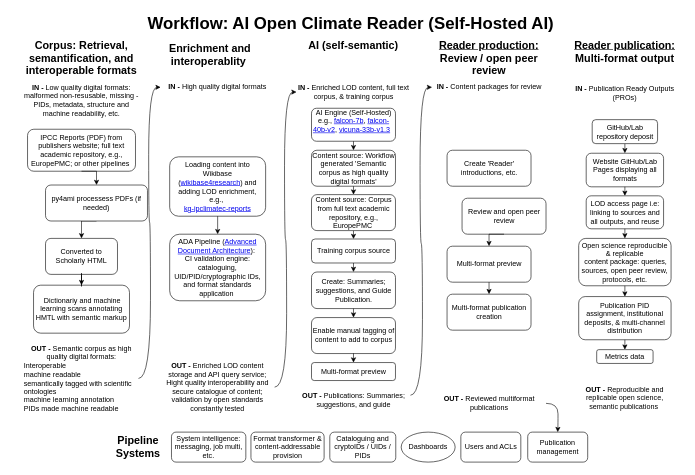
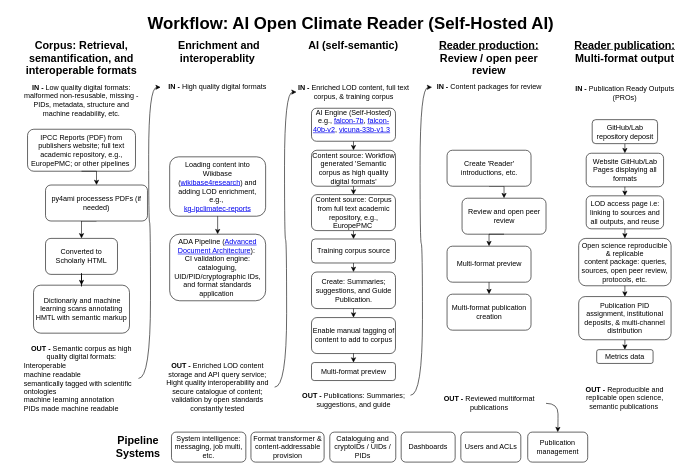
(209, 55) -> (218, 52)
none -> (504, 192)
(428, 447) -> (428, 447)
